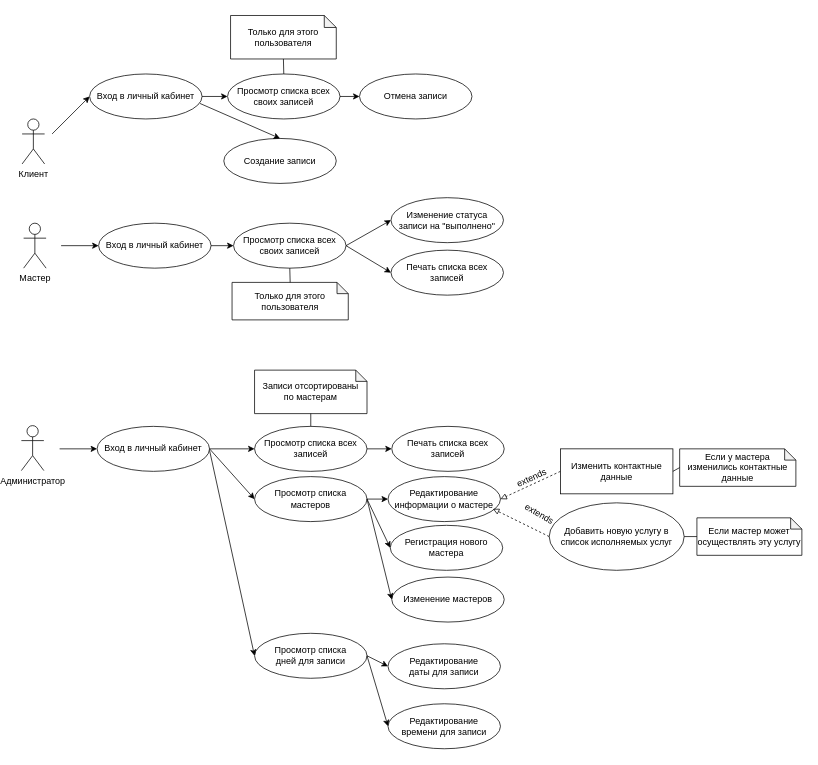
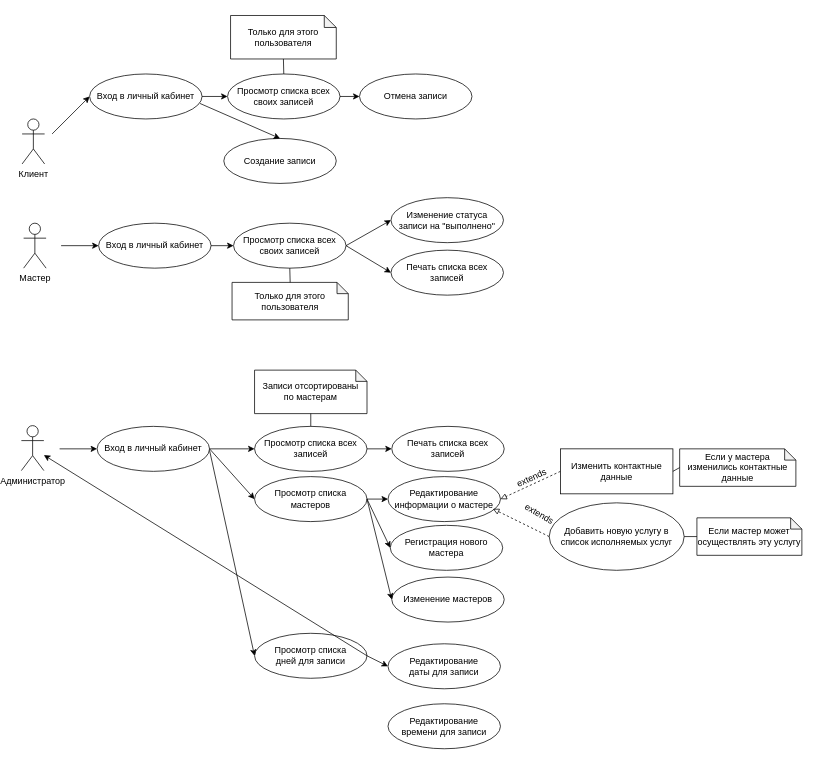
(377, 689) -> (207, 556)
